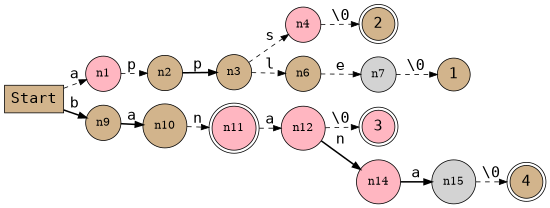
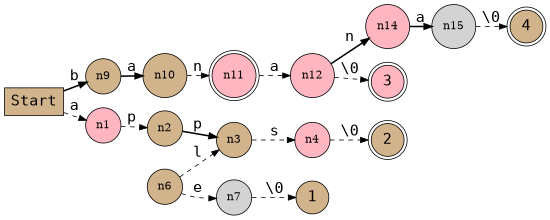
(265, 73) -> (196, 166)
